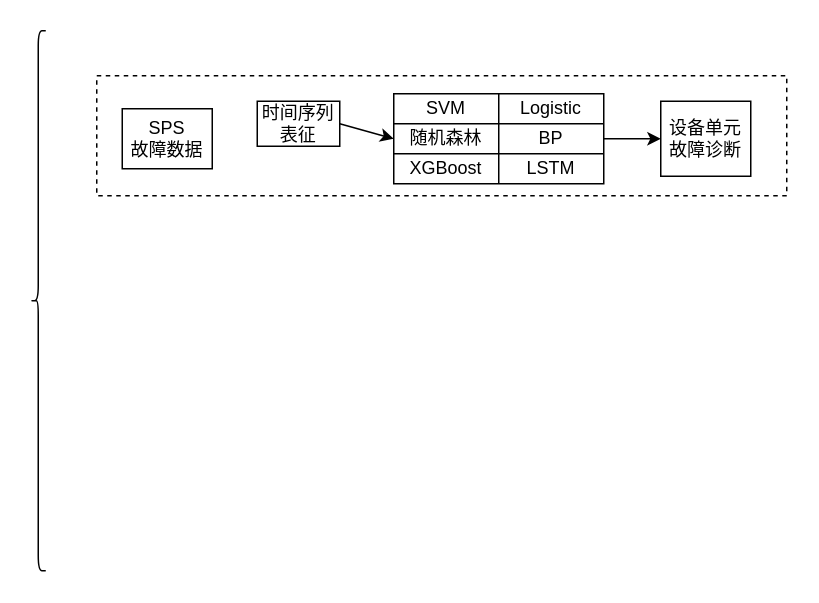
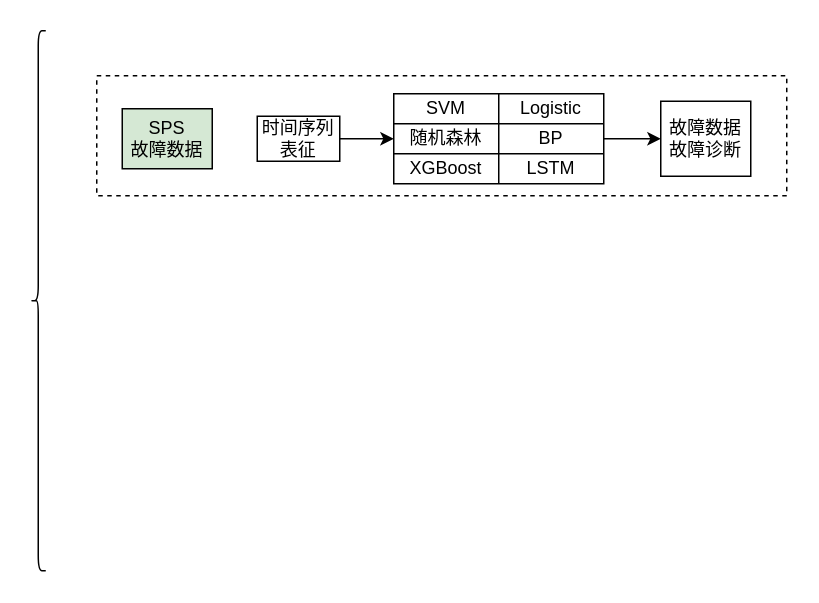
(299, 124) -> (299, 139)
(167, 139) -> (167, 139)
(706, 139) -> (706, 139)
